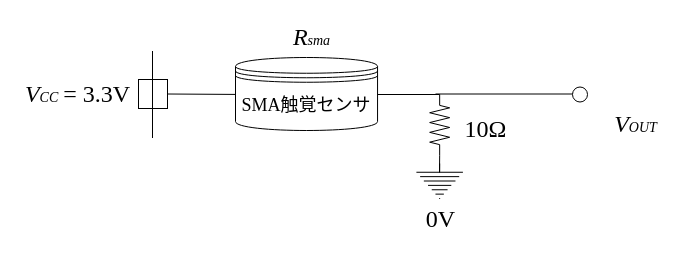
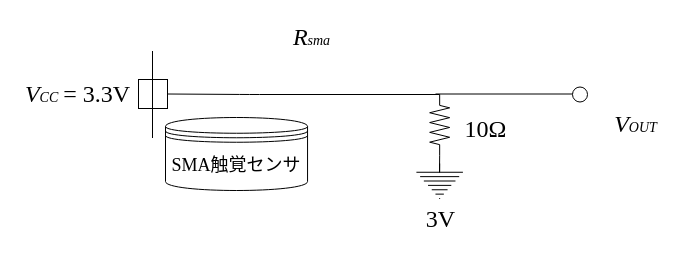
(307, 94) -> (237, 154)
(441, 220) -> (441, 220)
